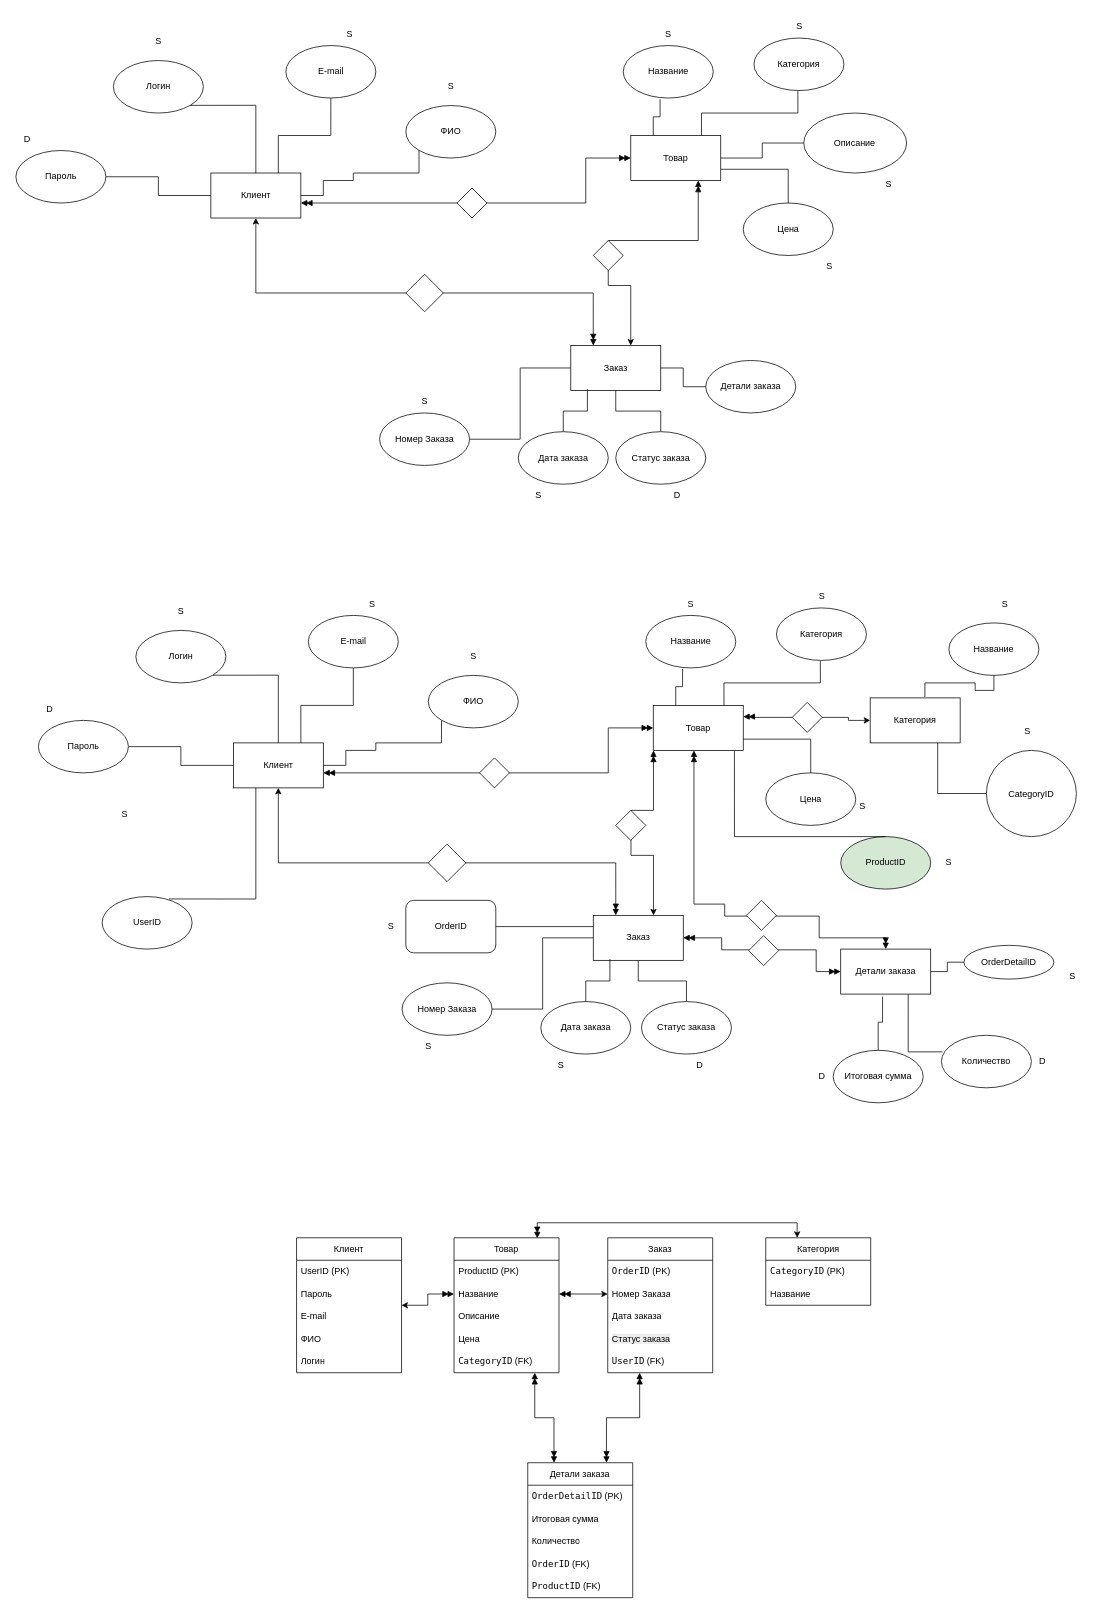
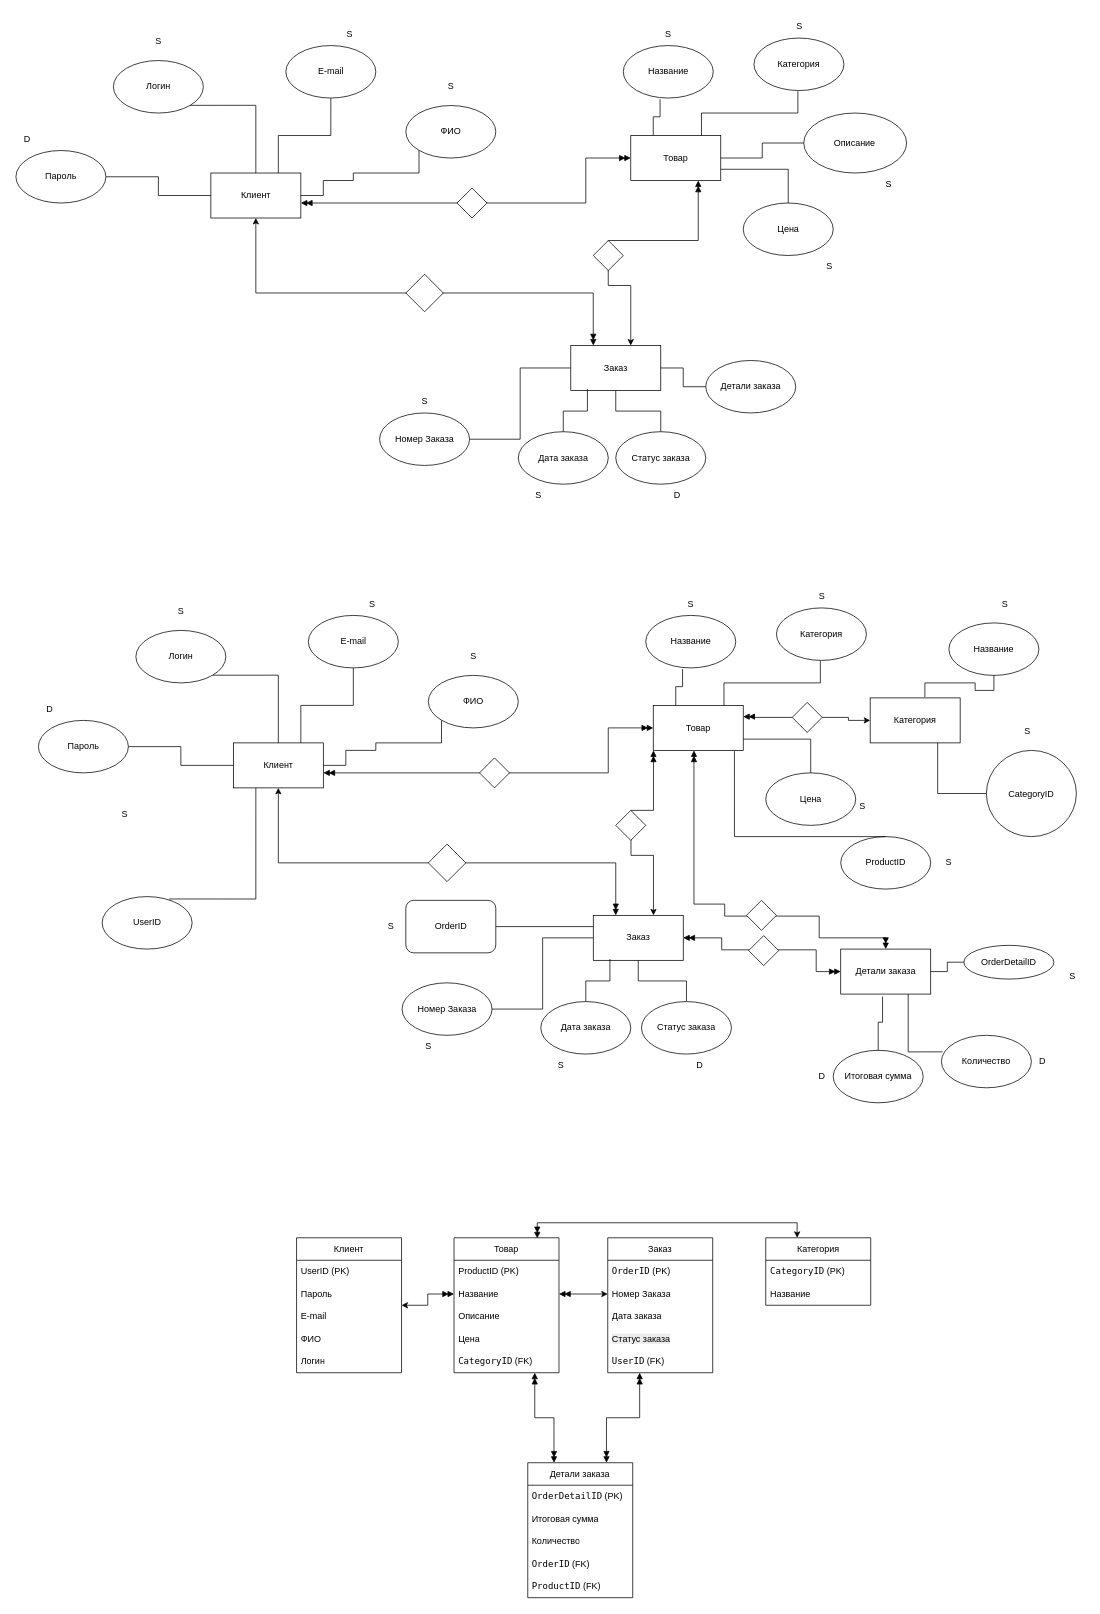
(886, 863) -> (886, 863)
